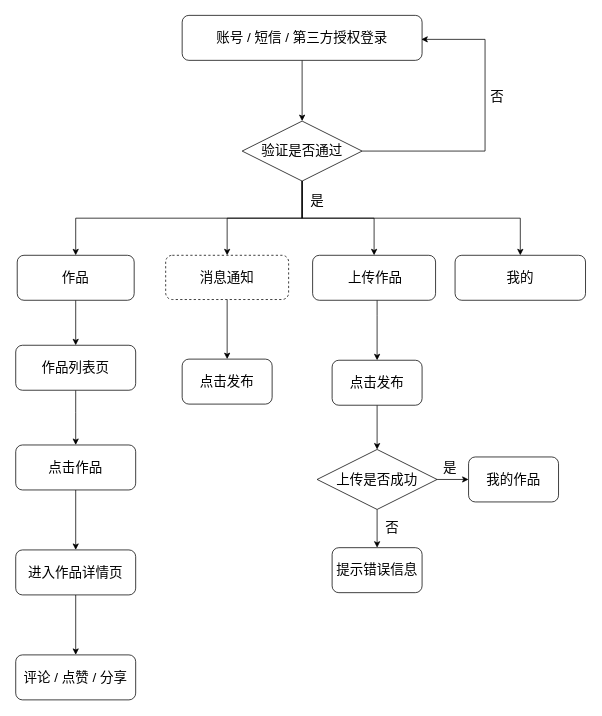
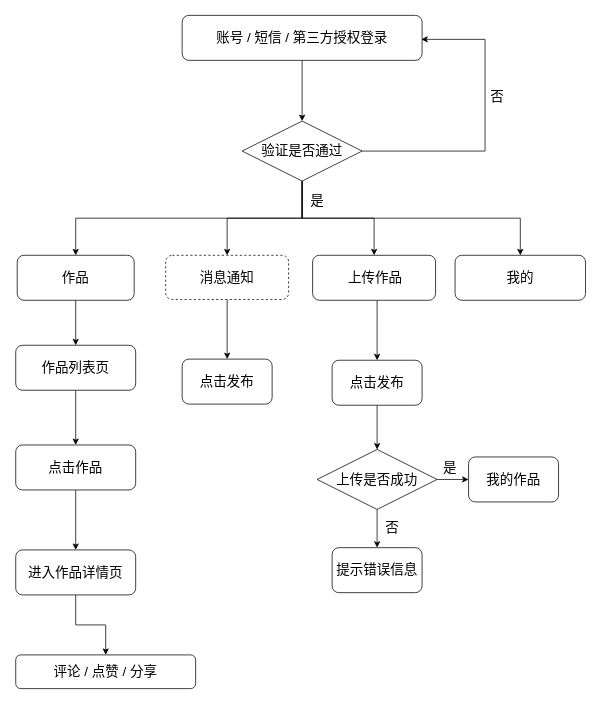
(75, 678) -> (105, 672)
